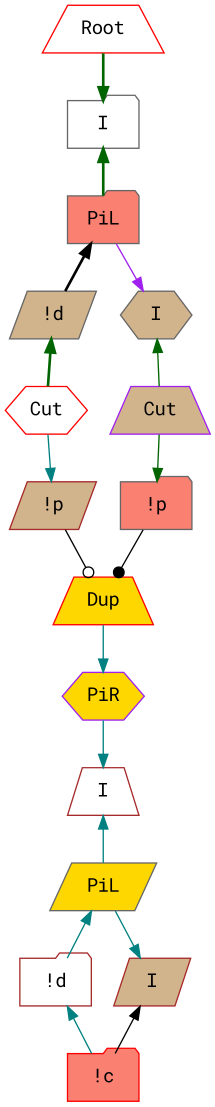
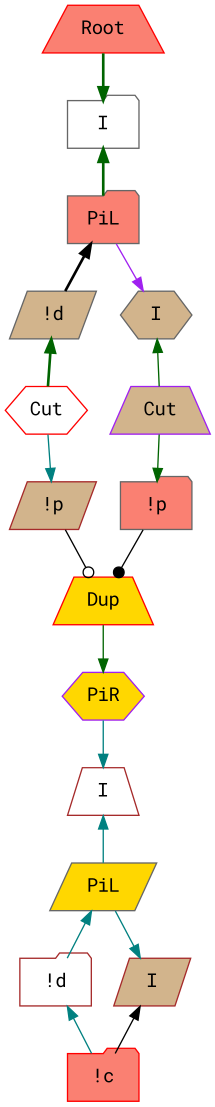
(103, 29) -> (103, 29)
(103, 642) -> (103, 642)
